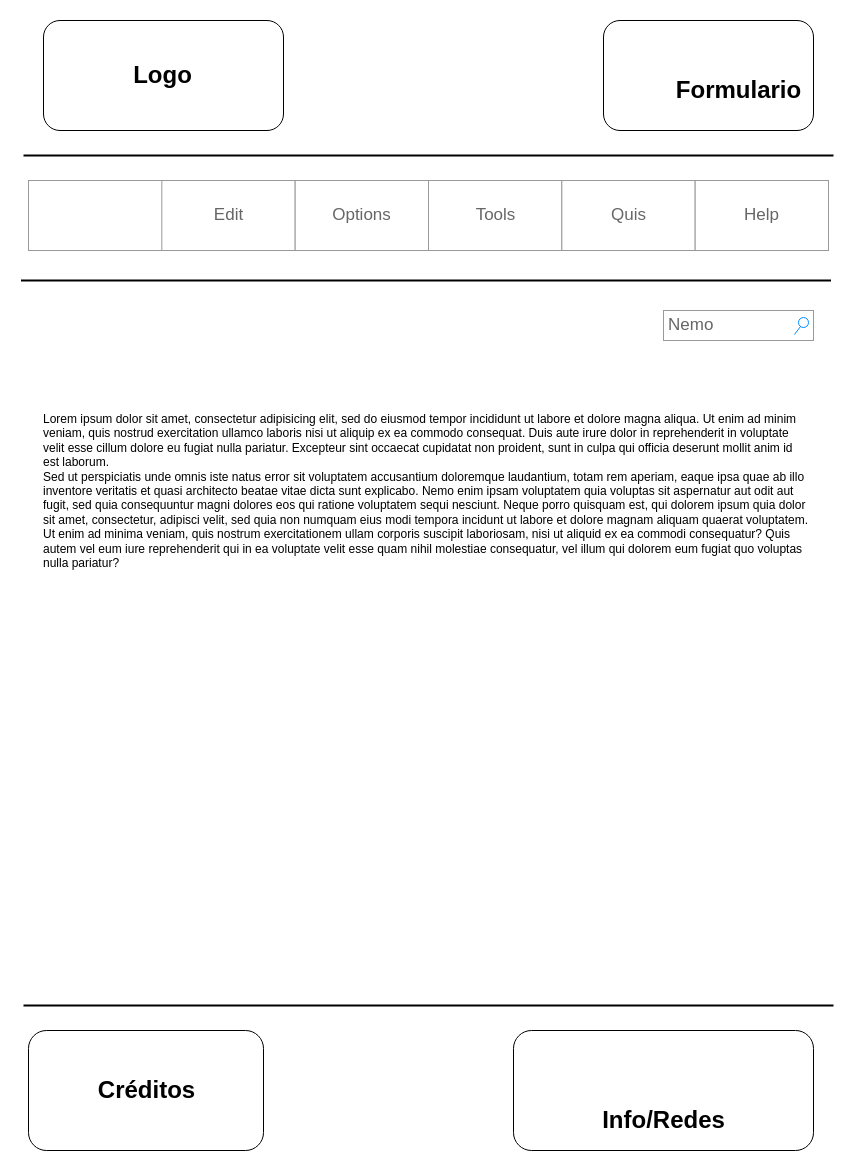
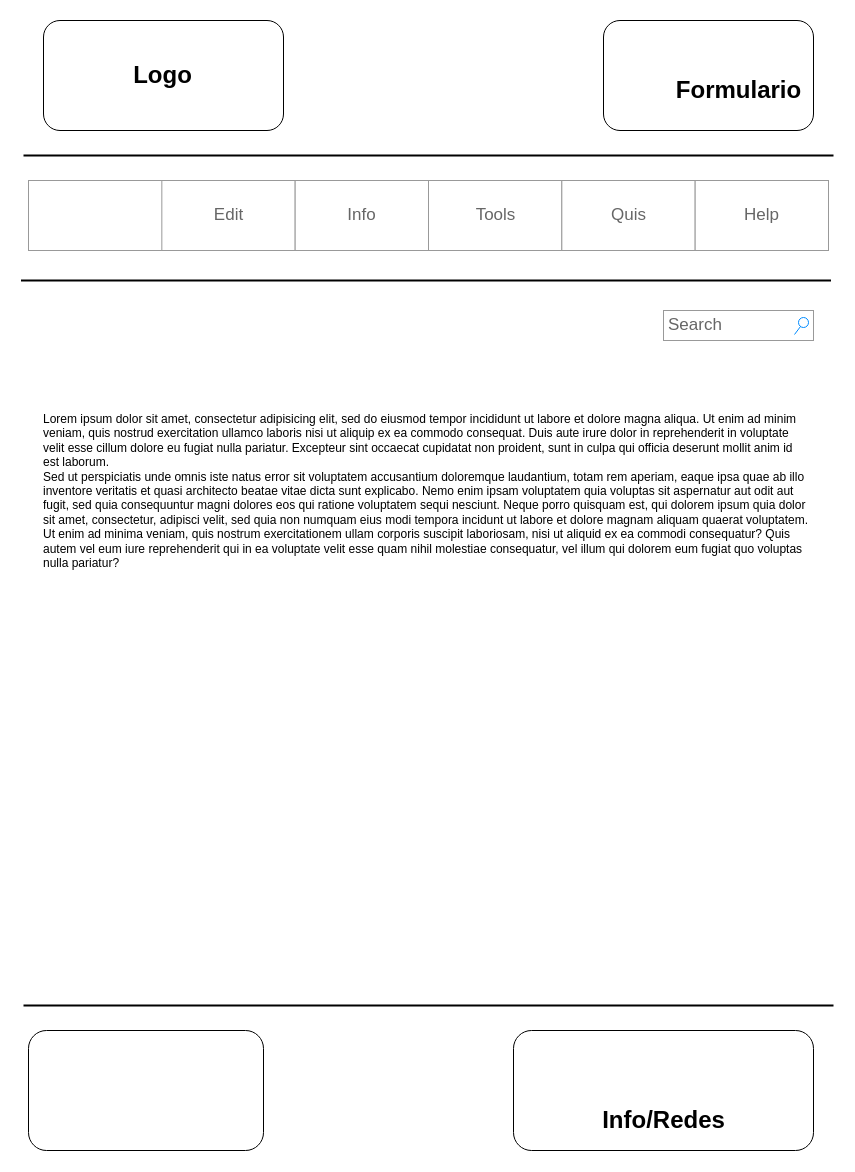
(362, 216) -> (362, 216)
(688, 326) -> (697, 326)
(146, 1091) -> none
